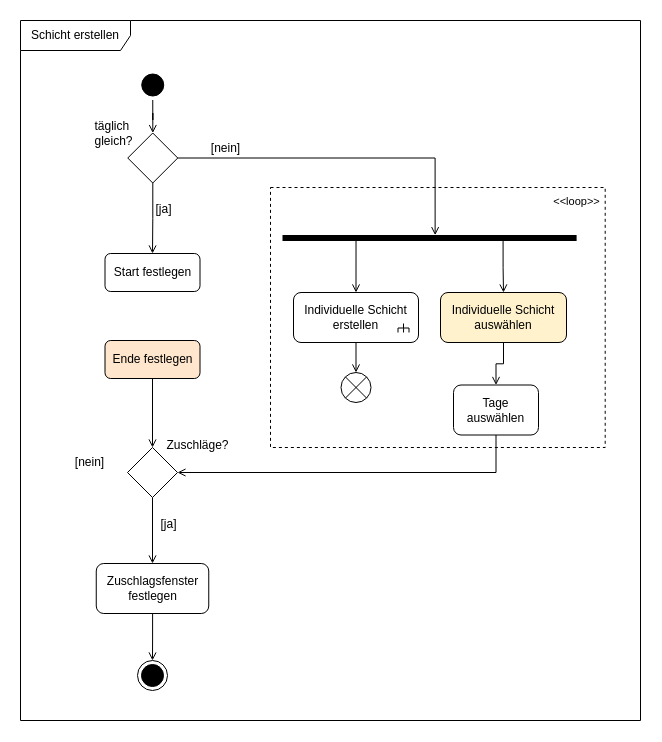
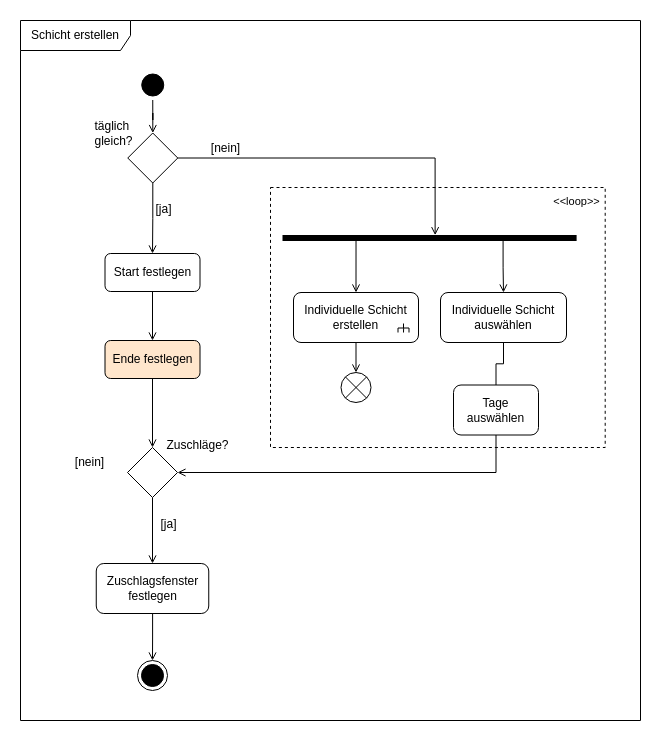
none -> (153, 315)
(504, 318) -> (504, 318)
(496, 380) -> (496, 379)
